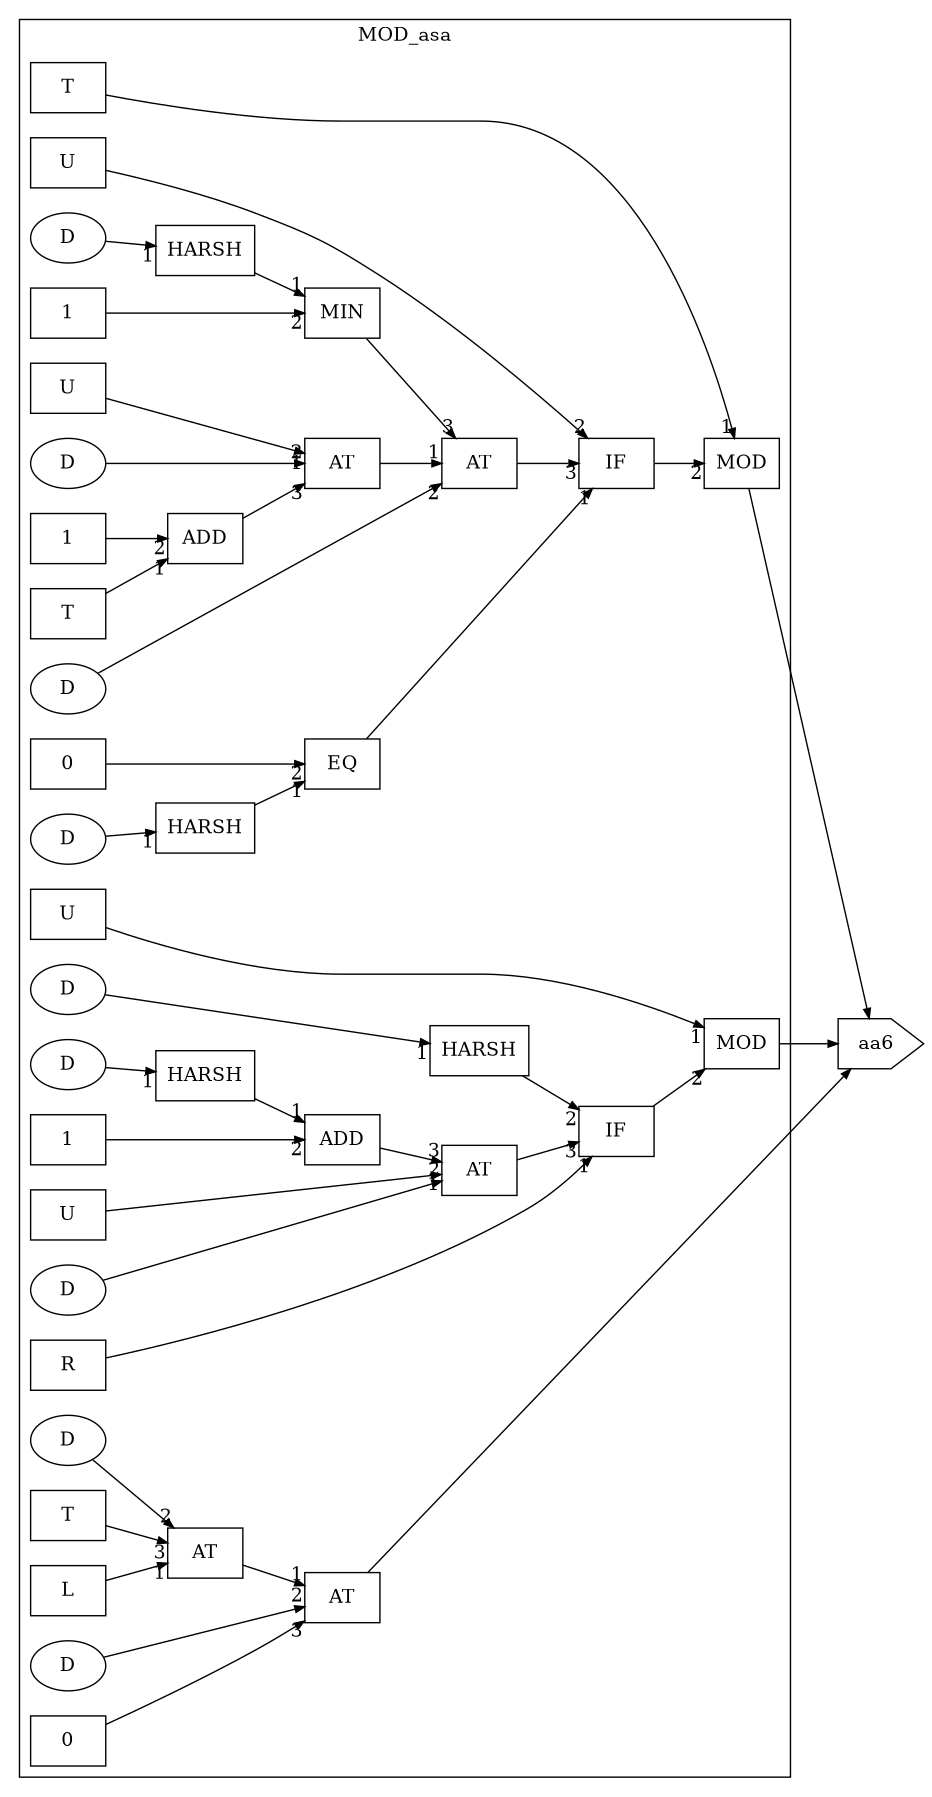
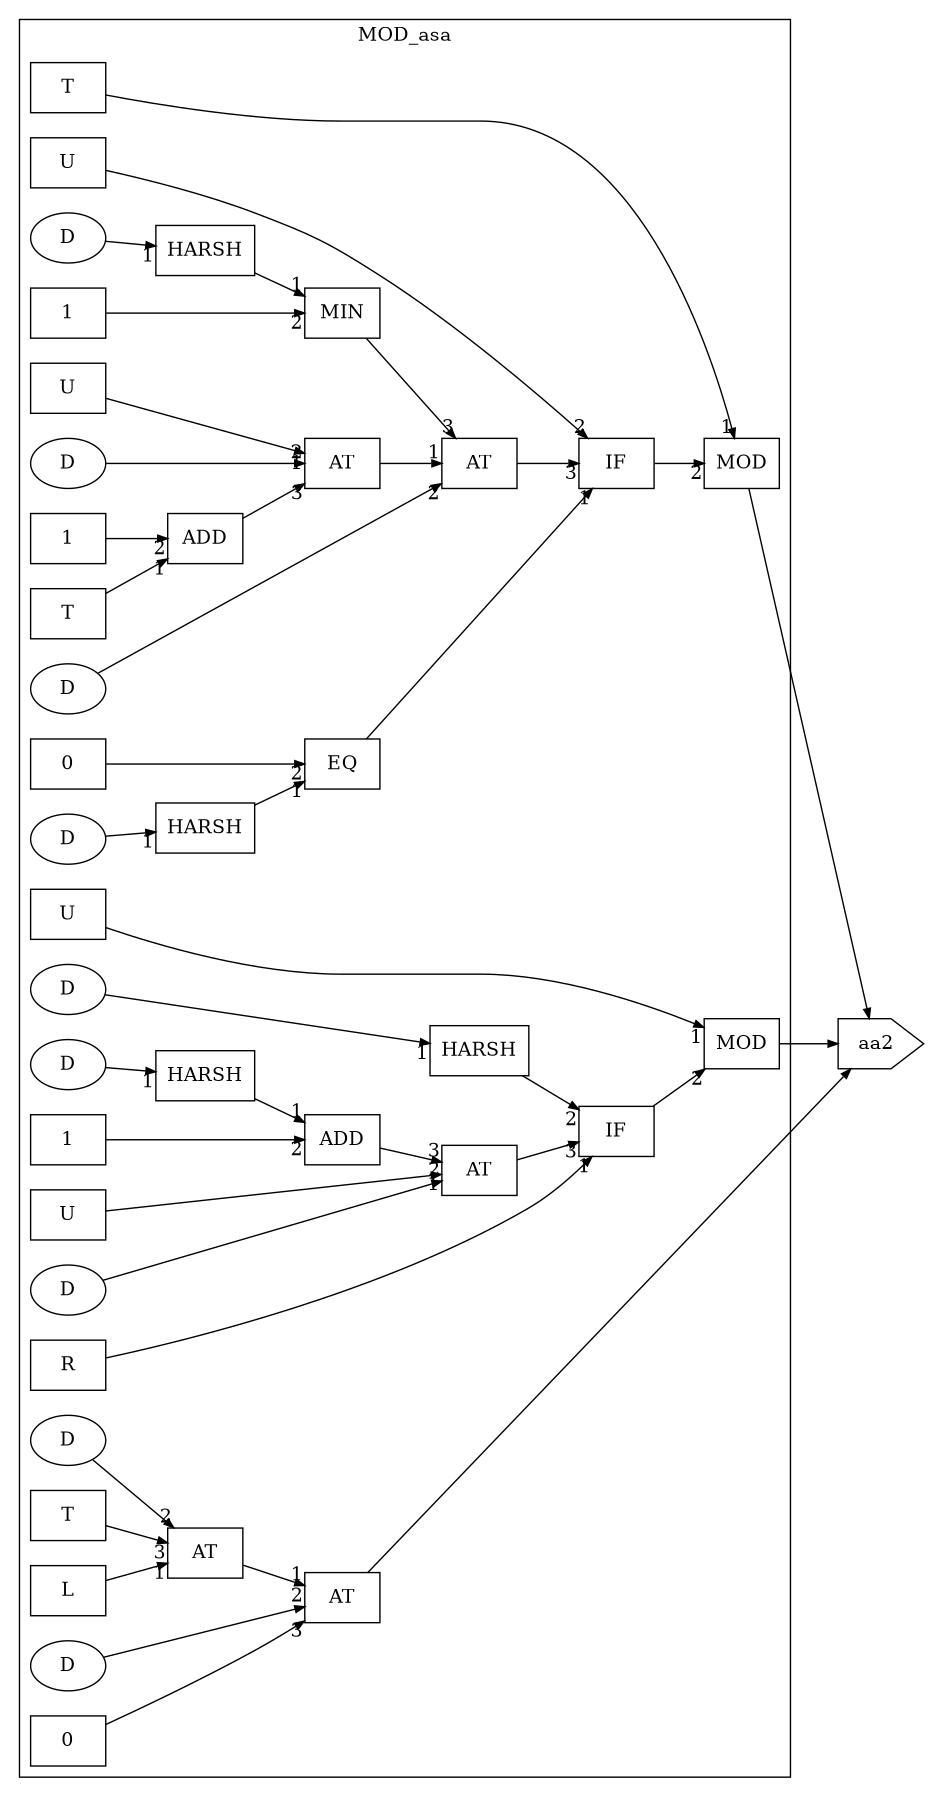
(876, 1044) -> (876, 1044)
